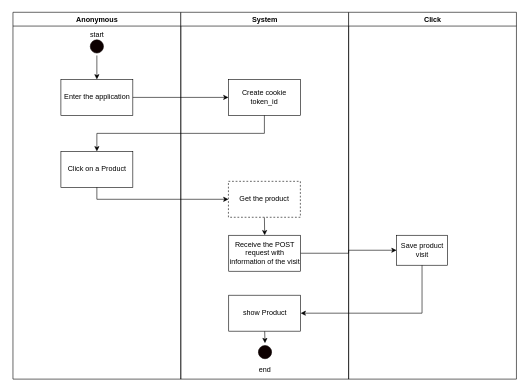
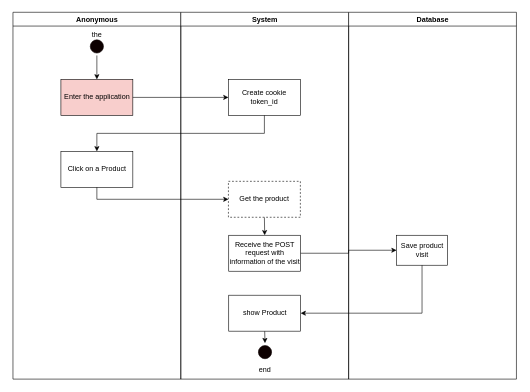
(433, 20) -> (433, 20)
(97, 35) -> (97, 35)
(97, 98) -> (97, 98)
